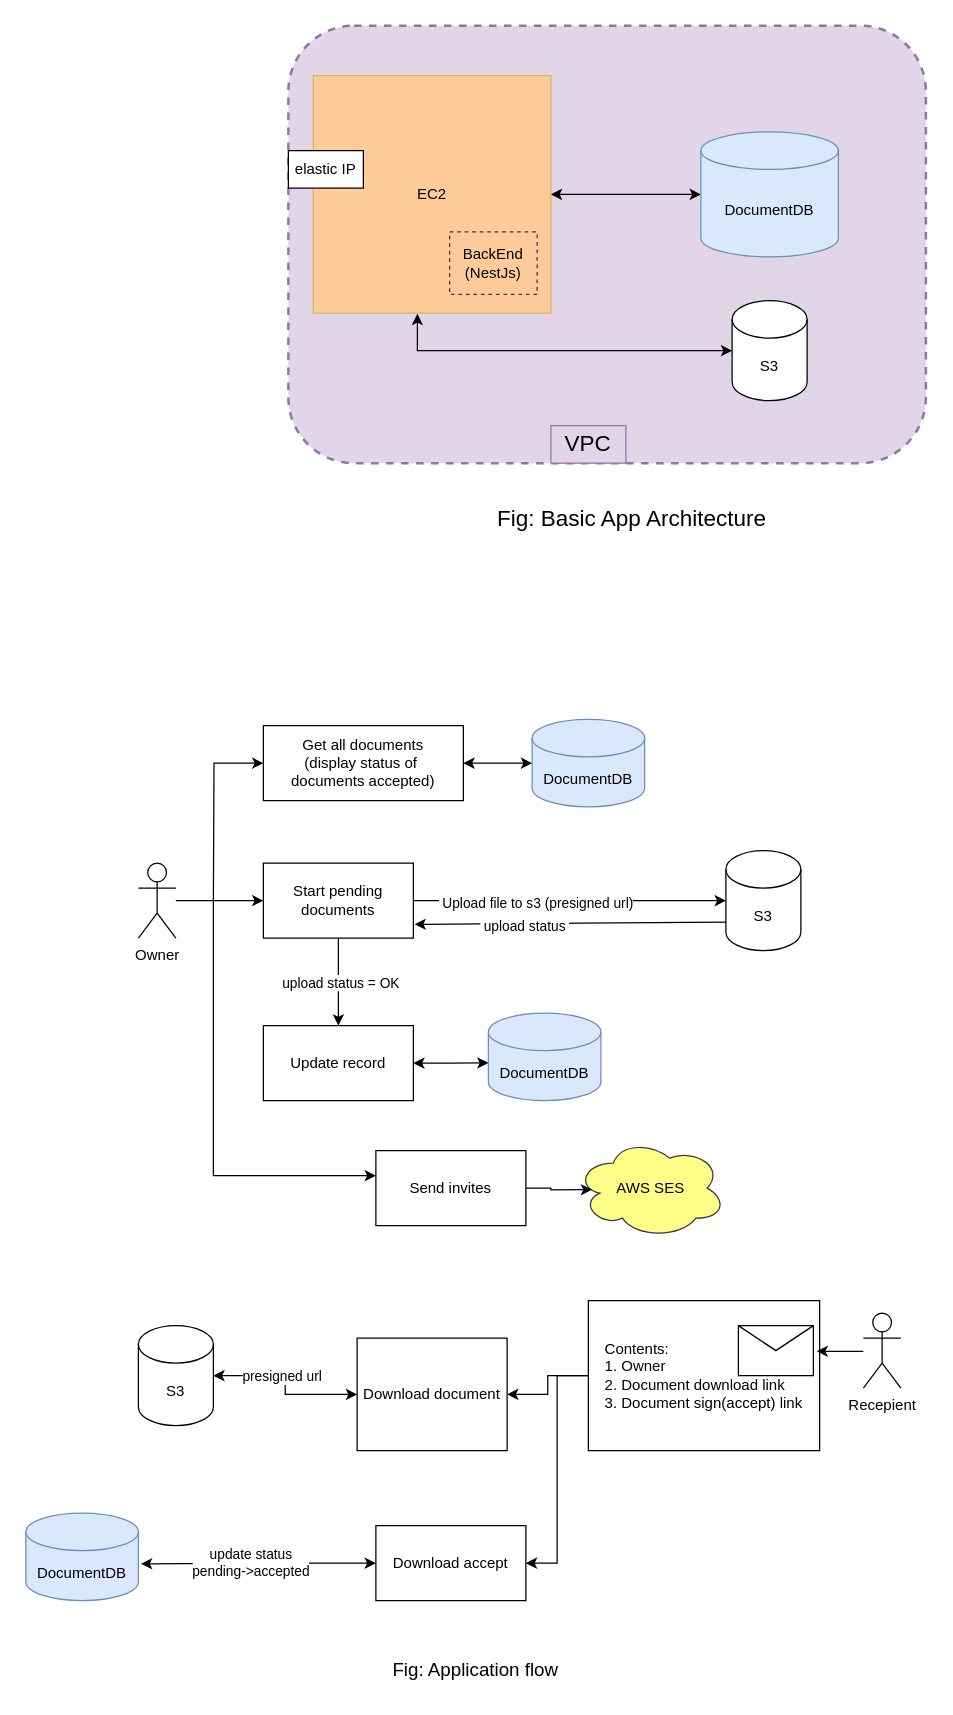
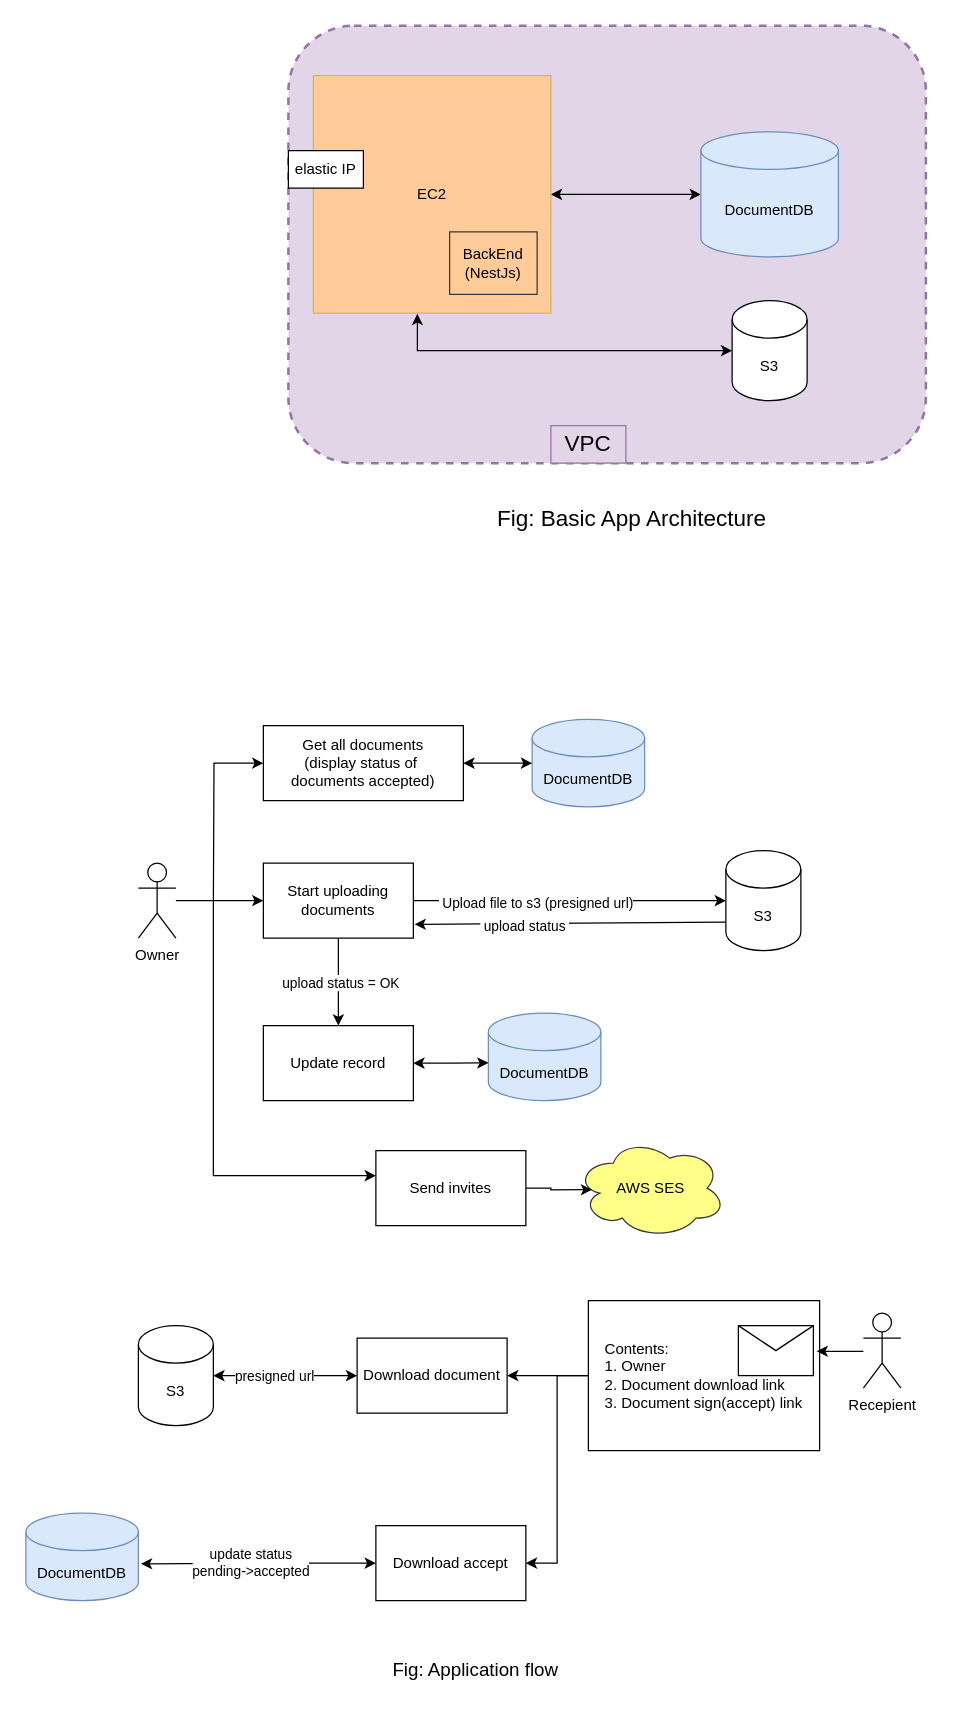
(493, 263) -> (493, 263)
(338, 901) -> (338, 901)
(432, 1394) -> (432, 1376)
